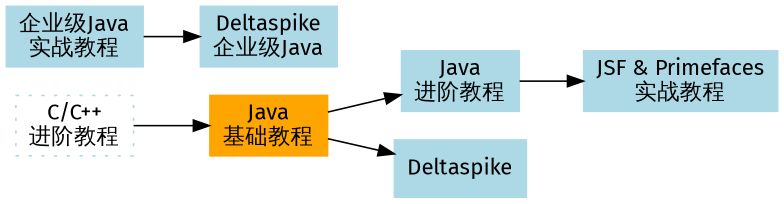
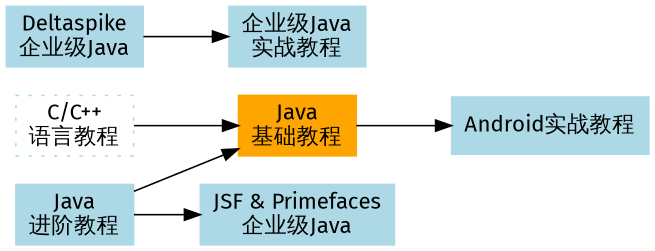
(164, 37) -> (178, 37)
(681, 81) -> (297, 215)
(357, 105) -> (179, 173)
(75, 126) -> (75, 126)
(460, 169) -> (550, 126)
